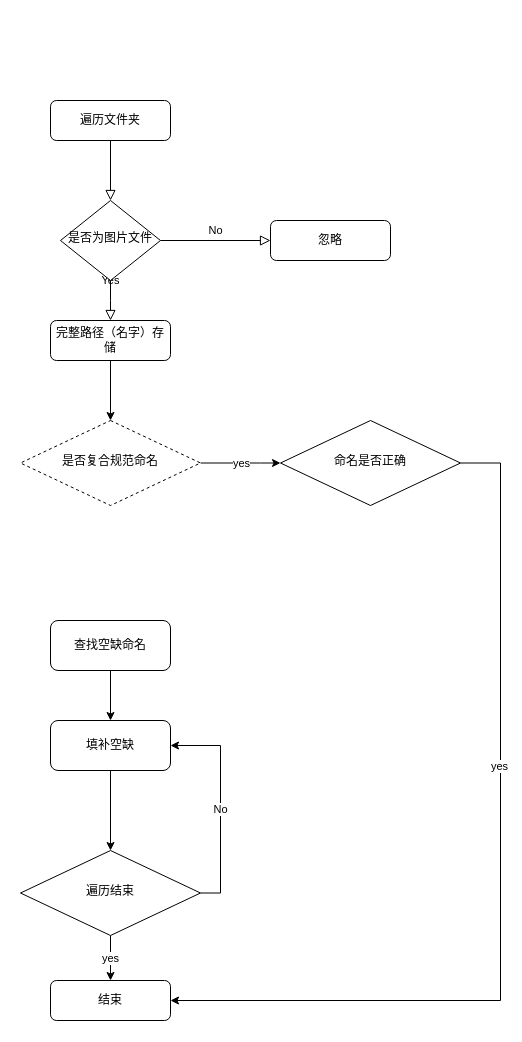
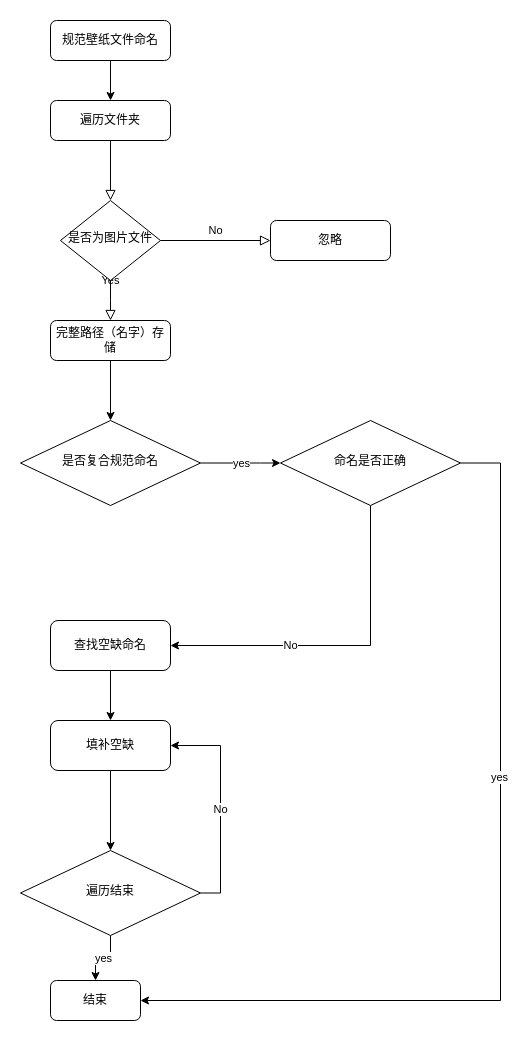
none -> (111, 41)
none -> (111, 77)
(111, 463) -> (111, 463)
none -> (344, 646)
(111, 1001) -> (96, 1001)
